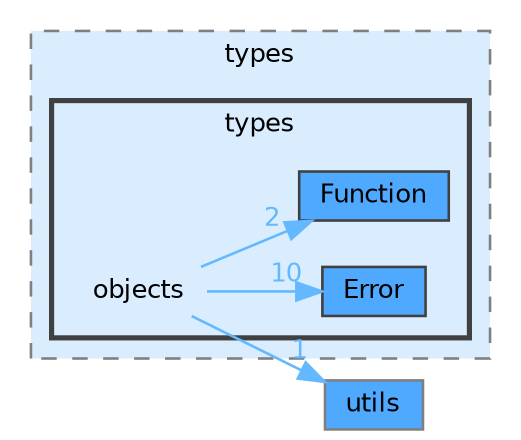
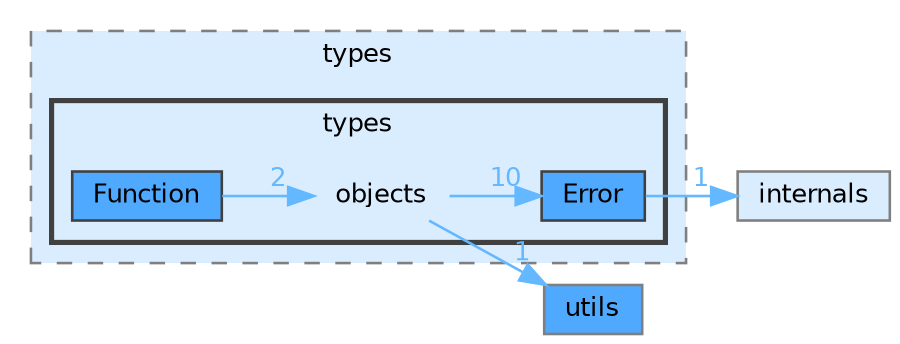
none -> (814, 196)
(244, 249) -> (255, 196)
